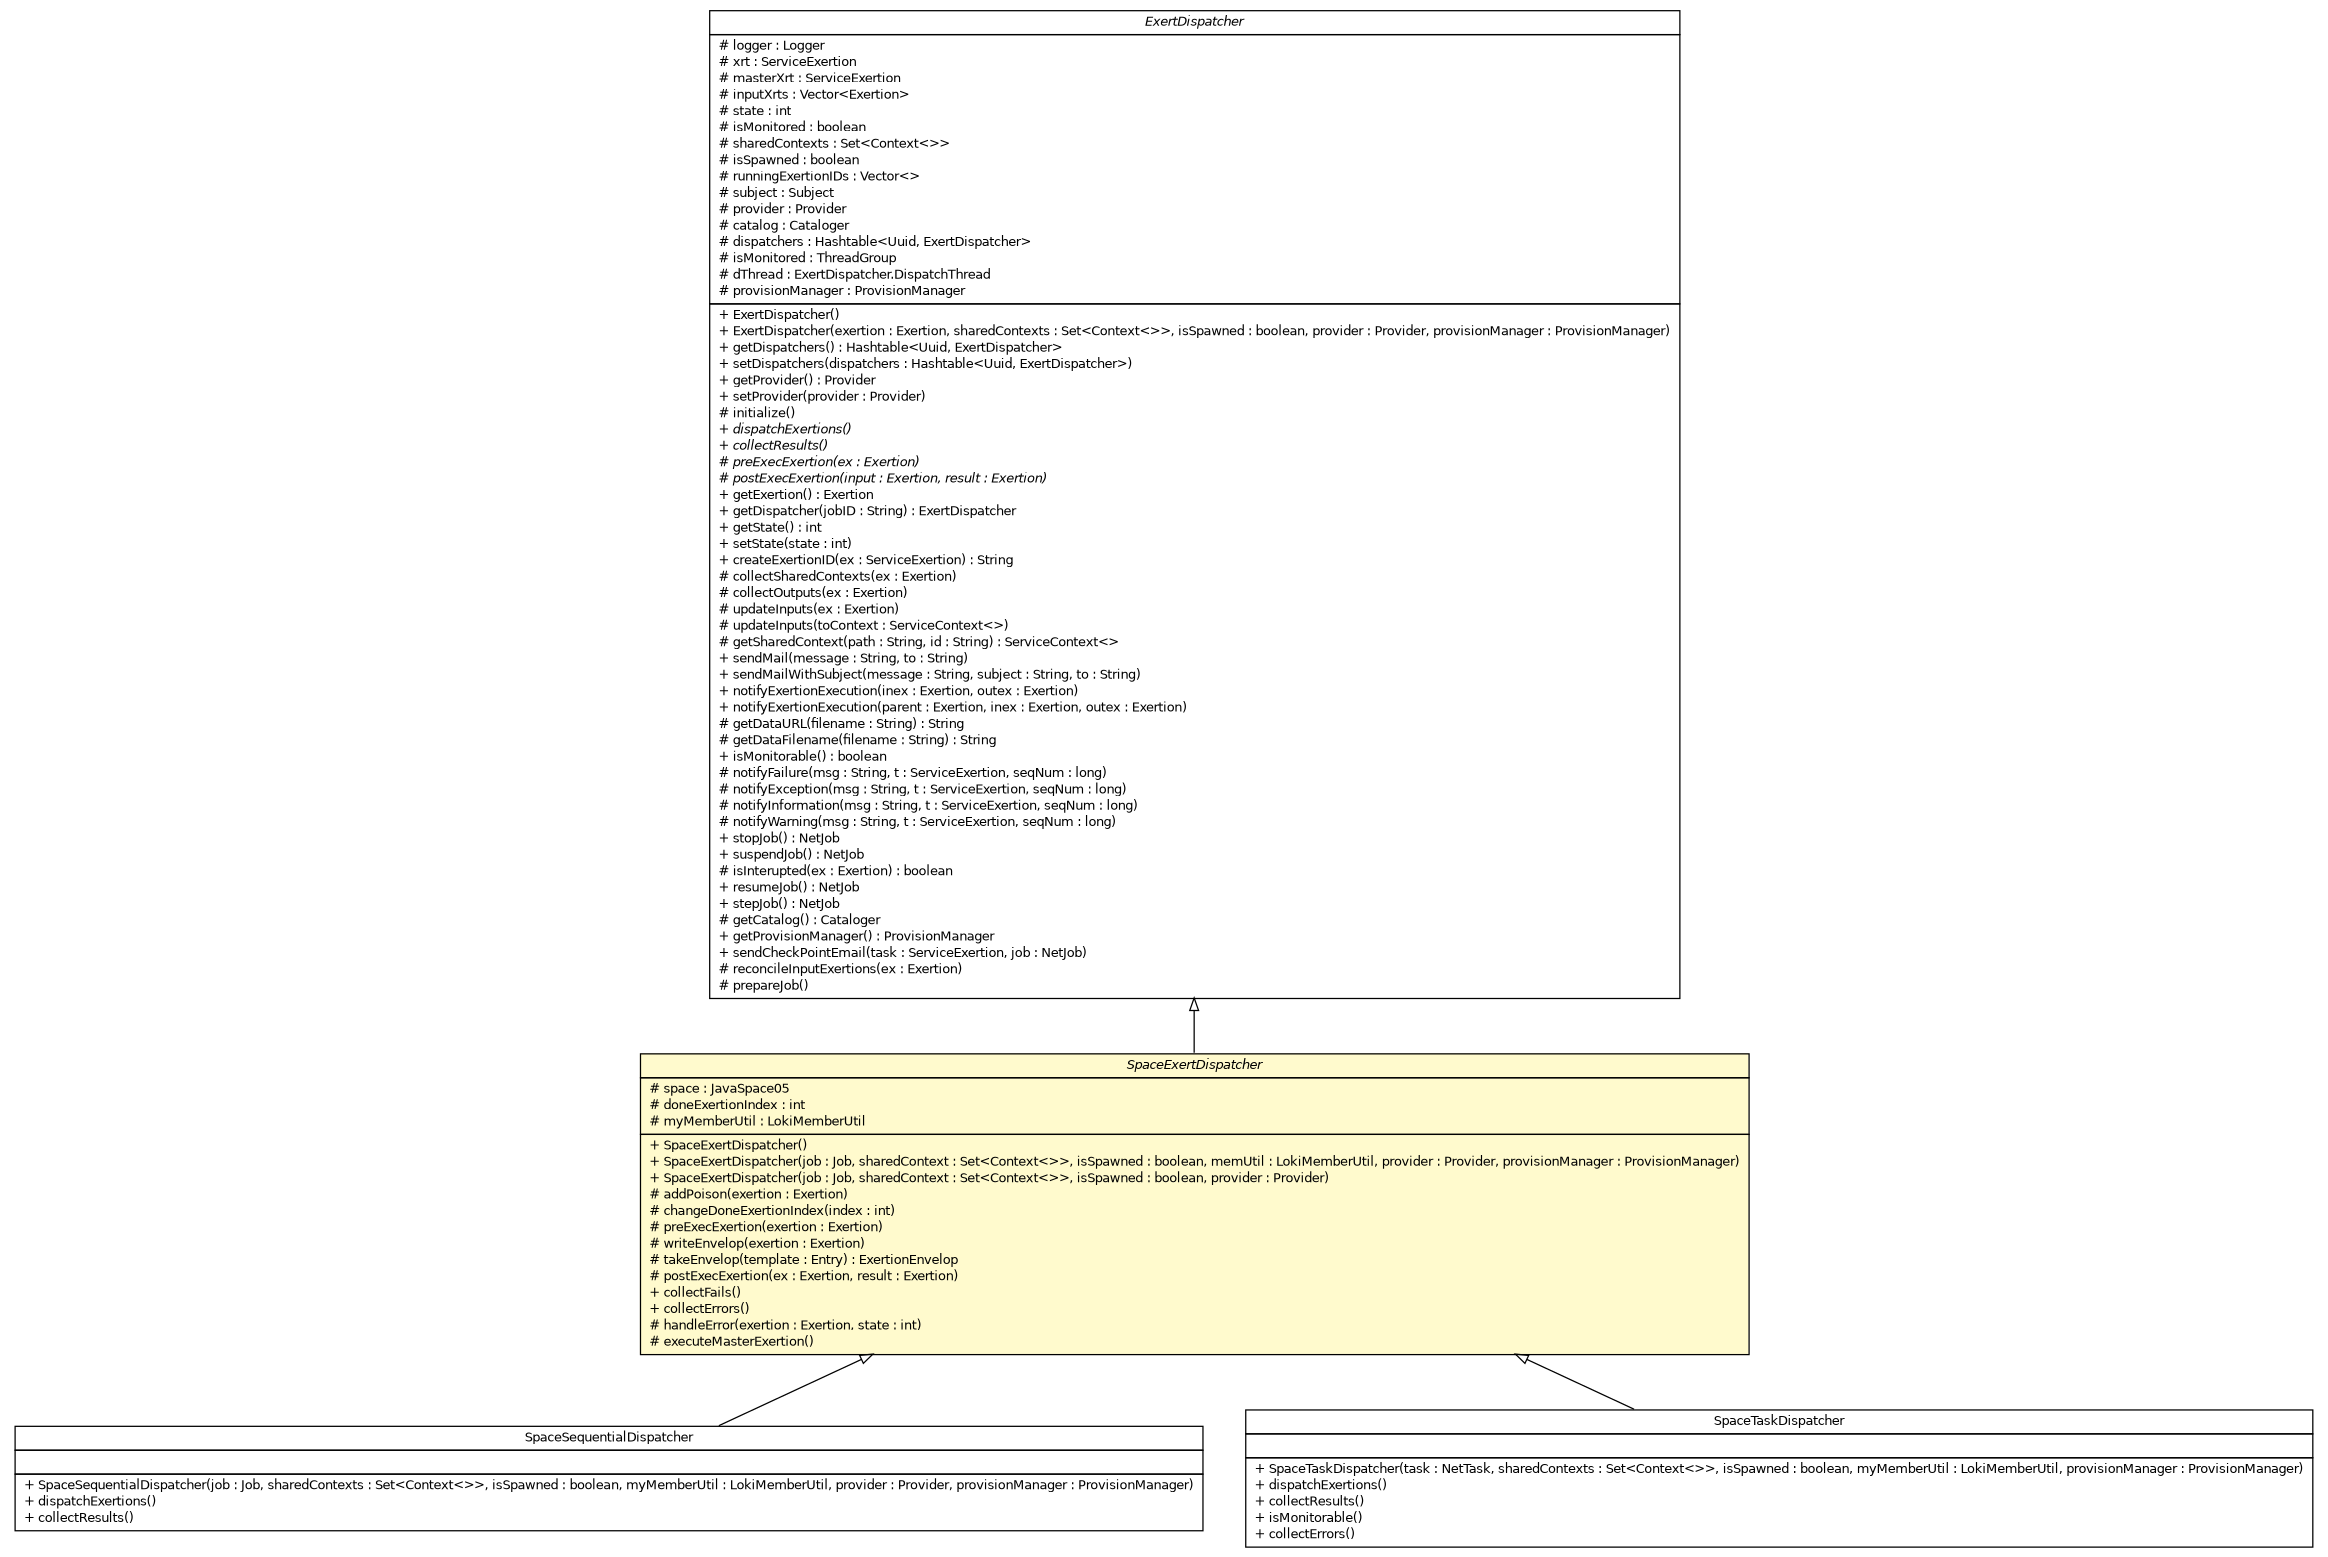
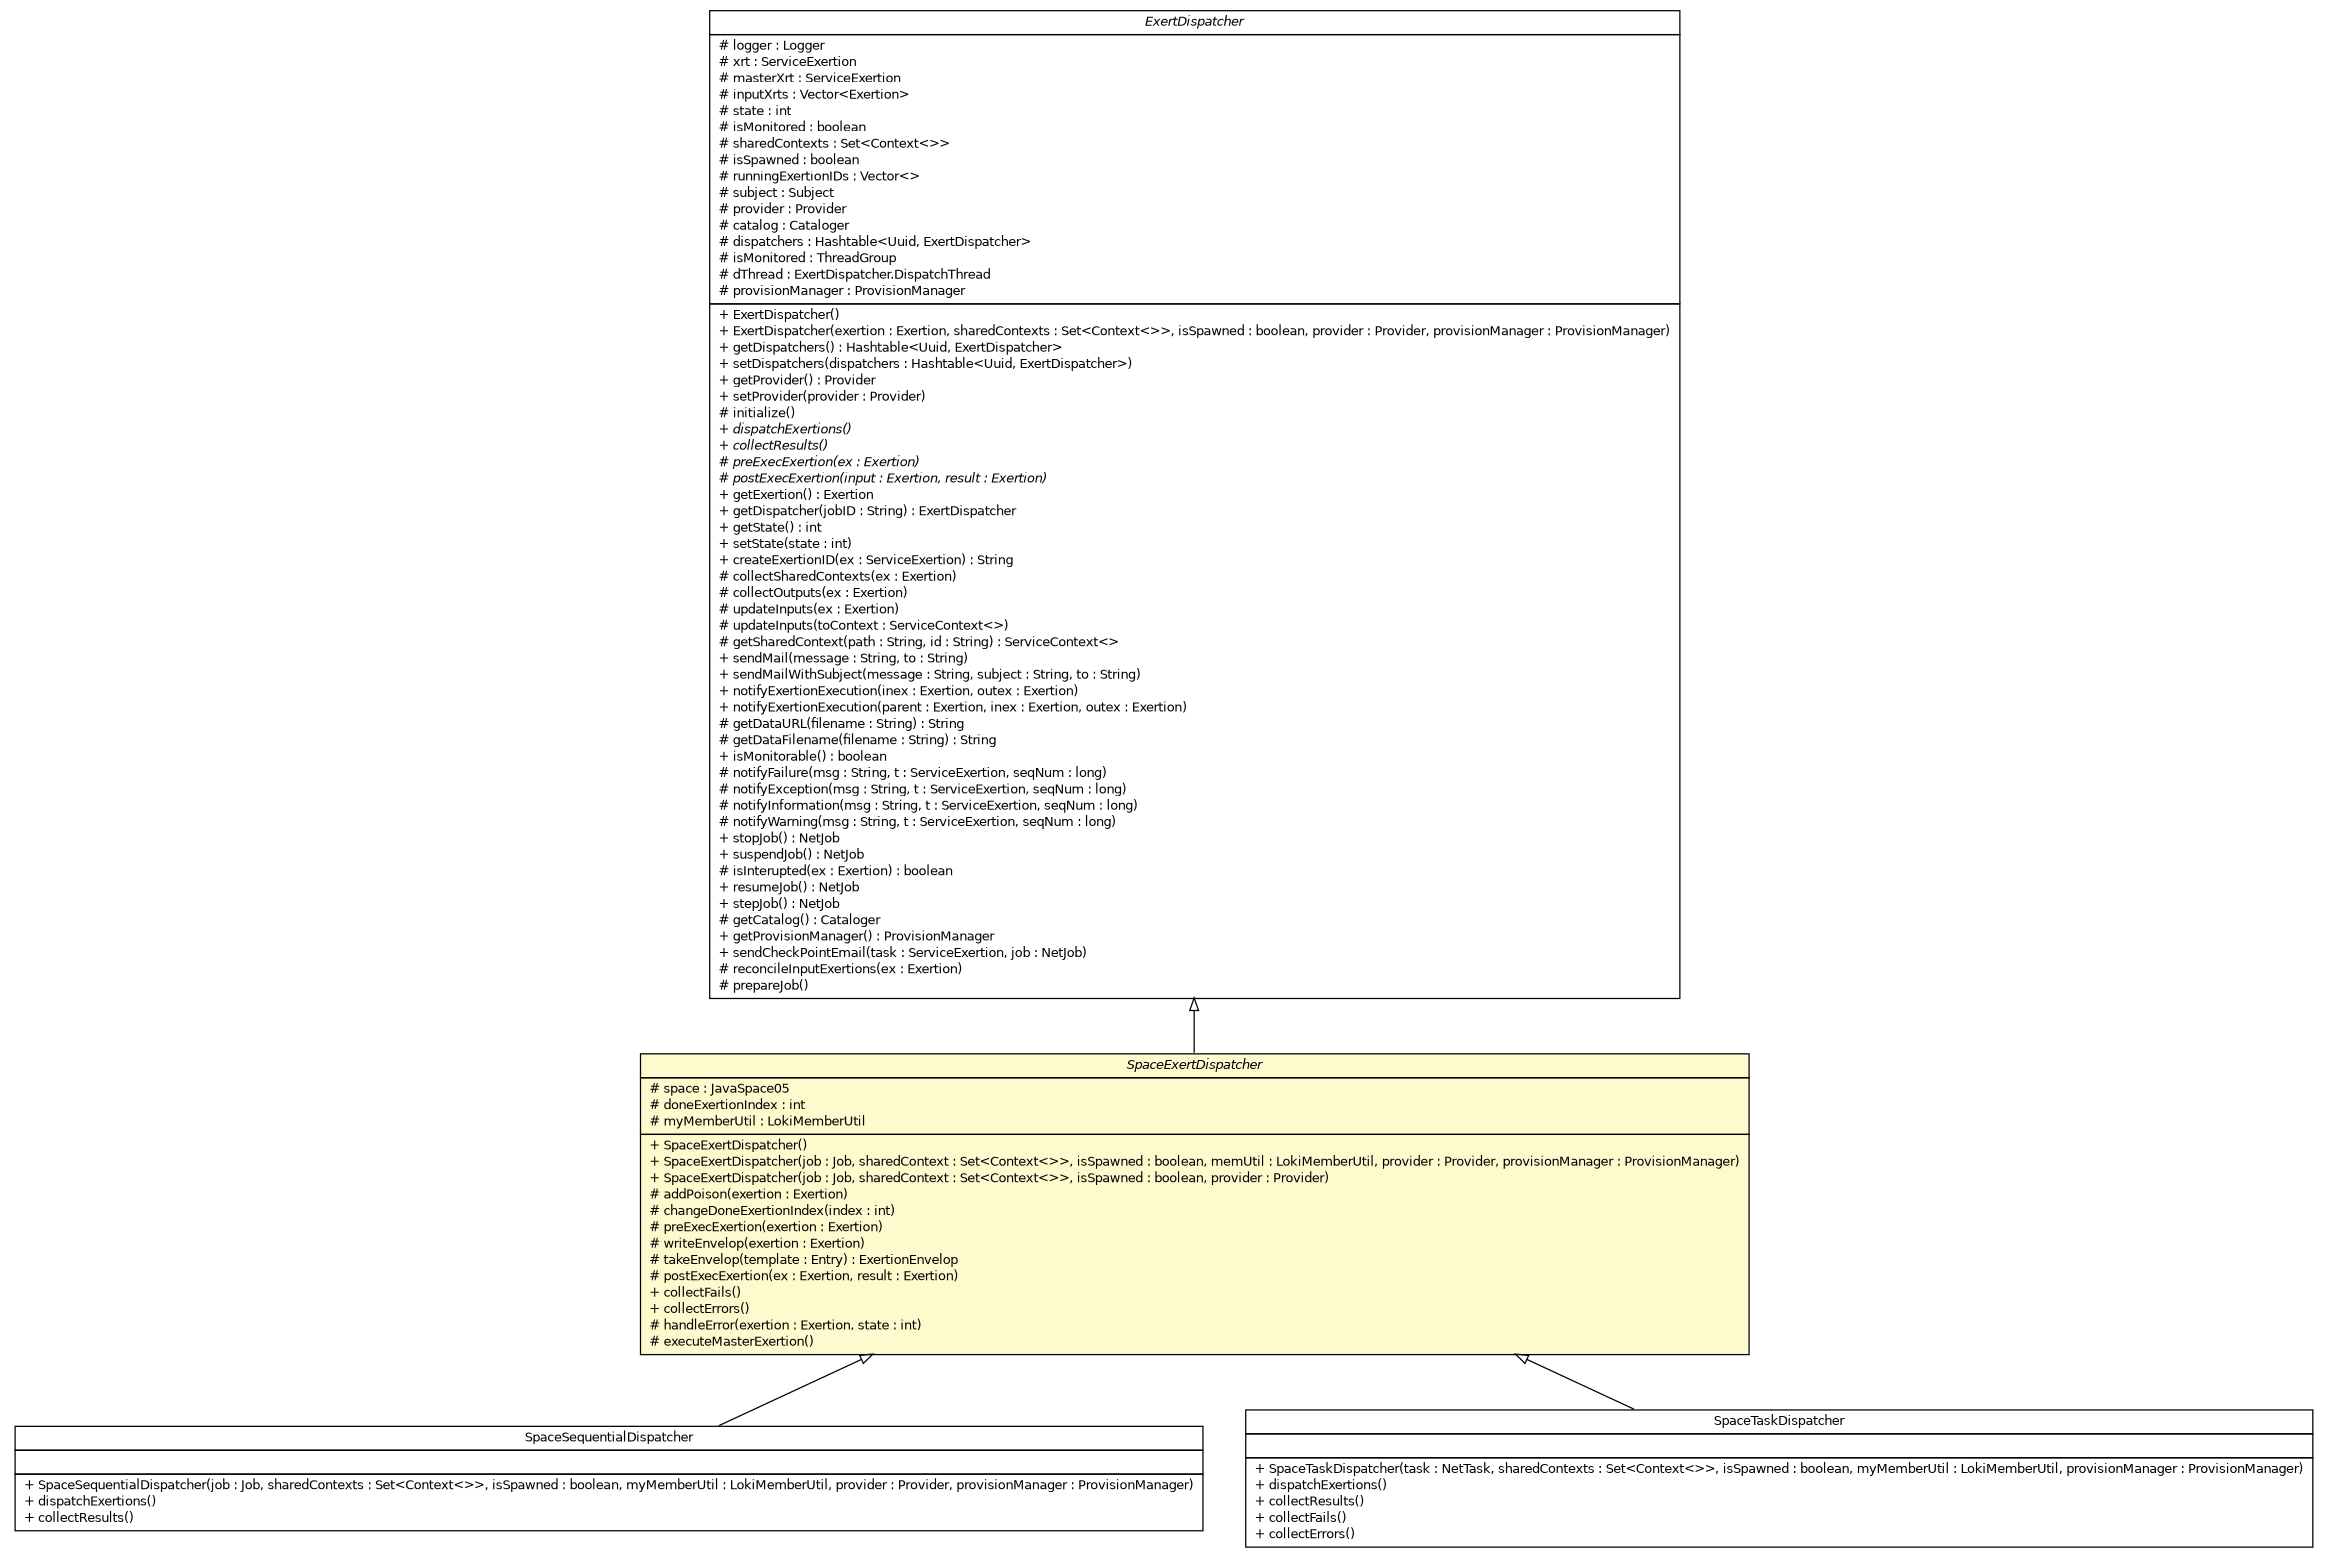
(1309, 1518) -> (1300, 1518)
